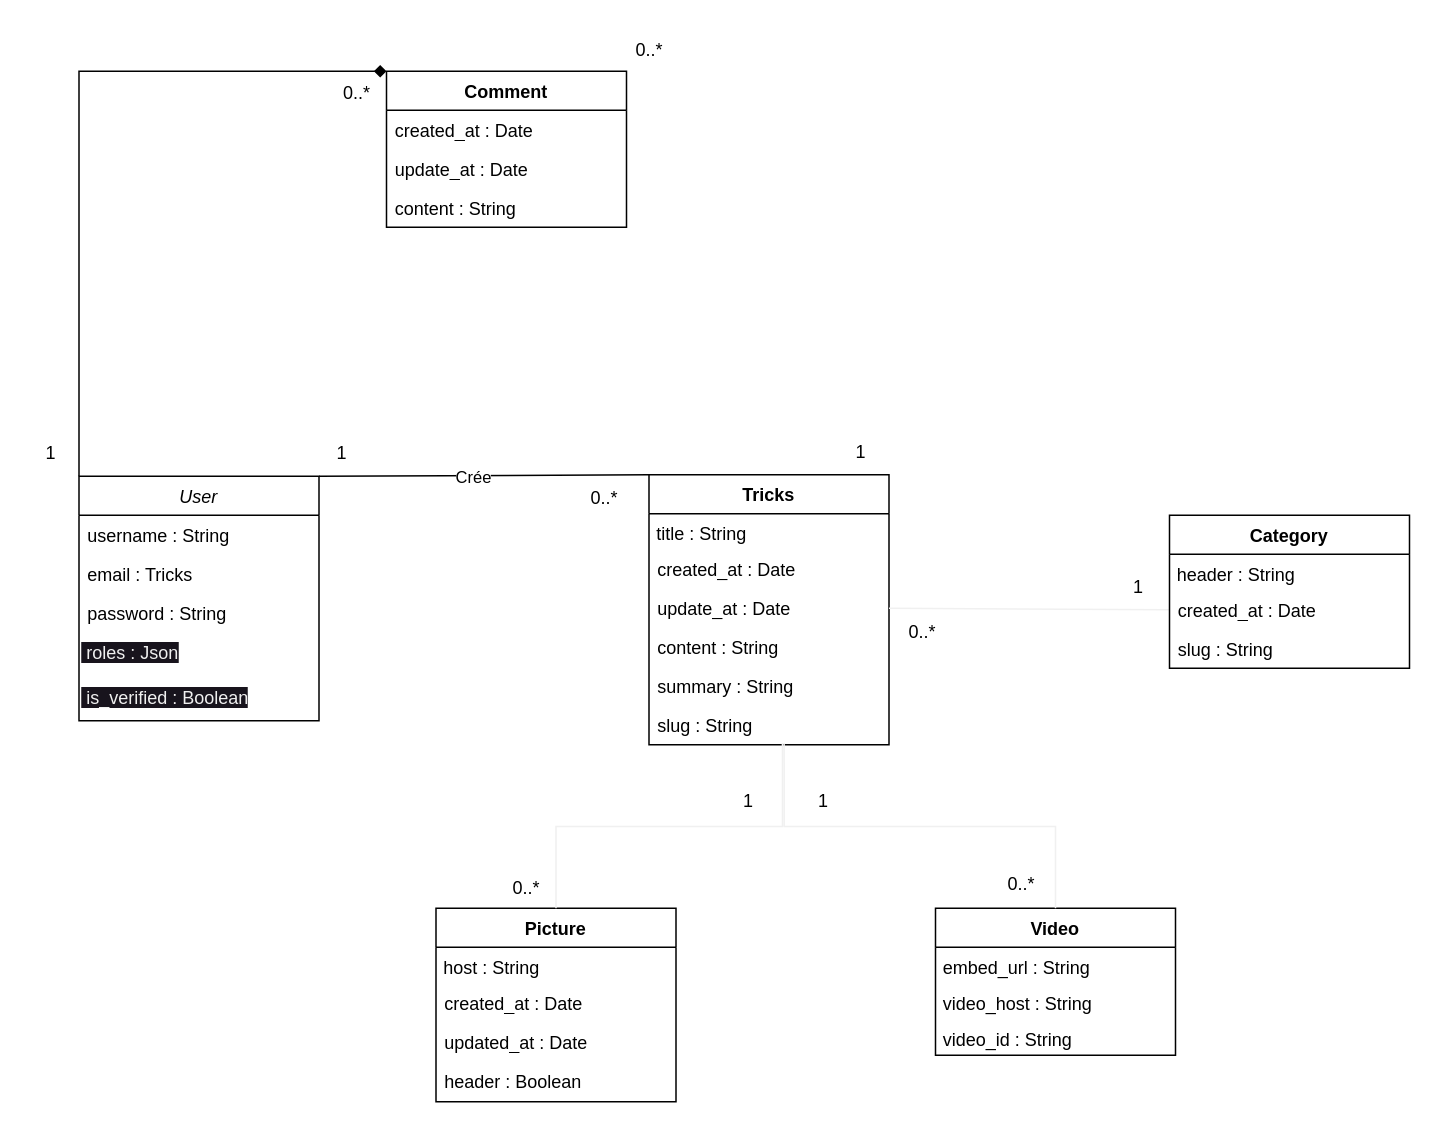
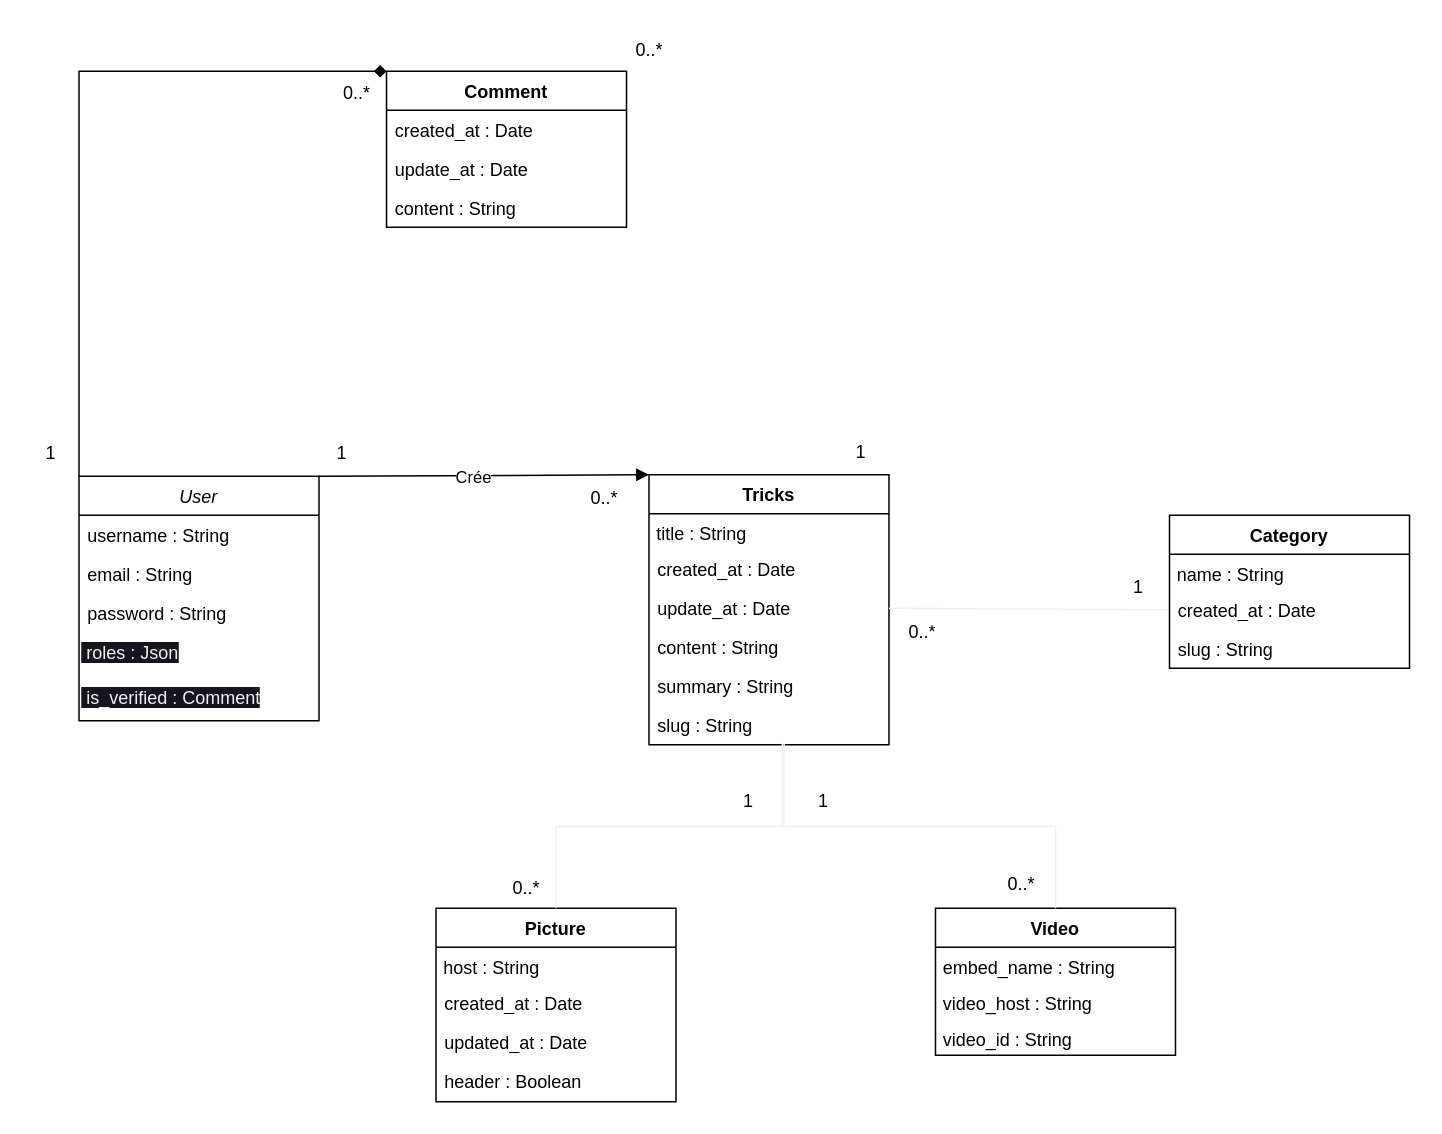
(640, 475) -> (635, 475)
(144, 575) -> (144, 575)
(1238, 576) -> (1228, 576)
(171, 699) -> (174, 699)
(1017, 969) -> (1025, 969)
